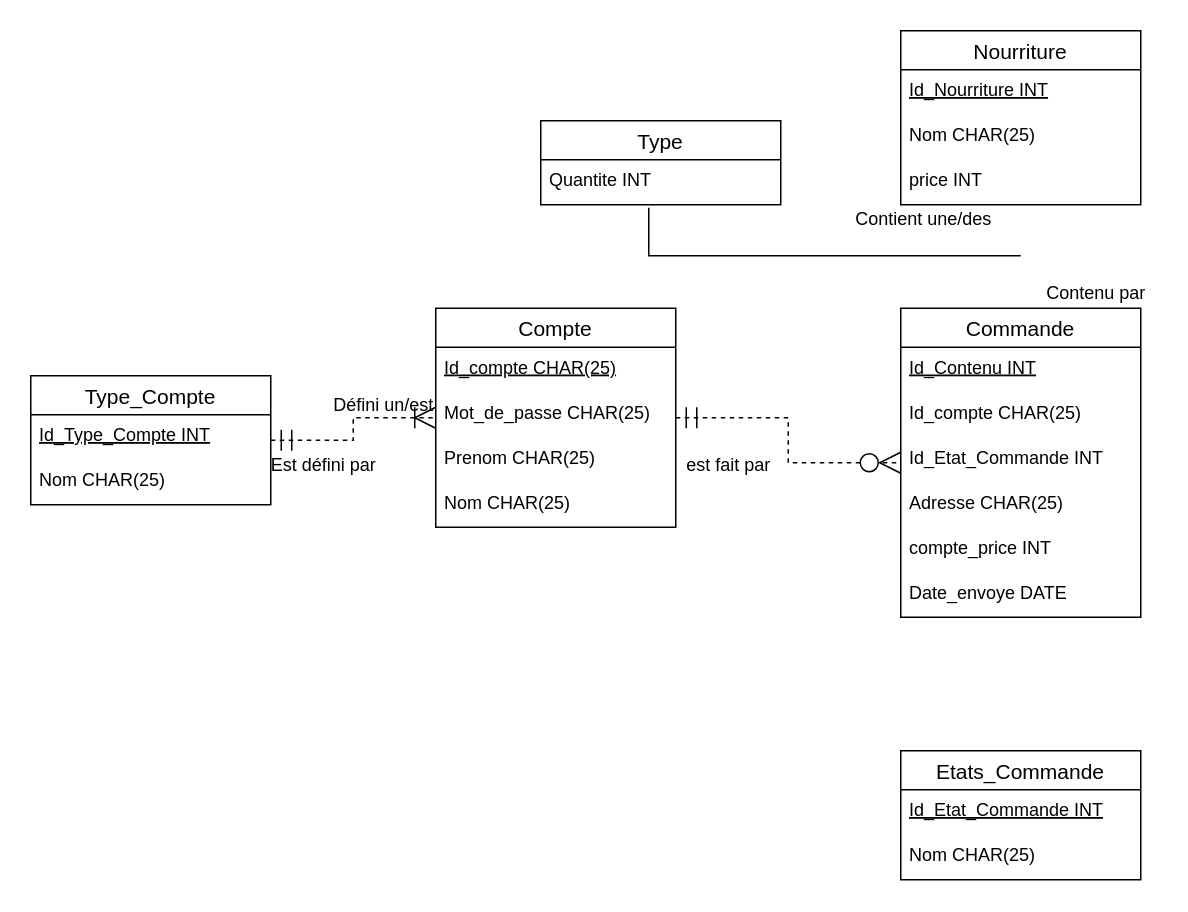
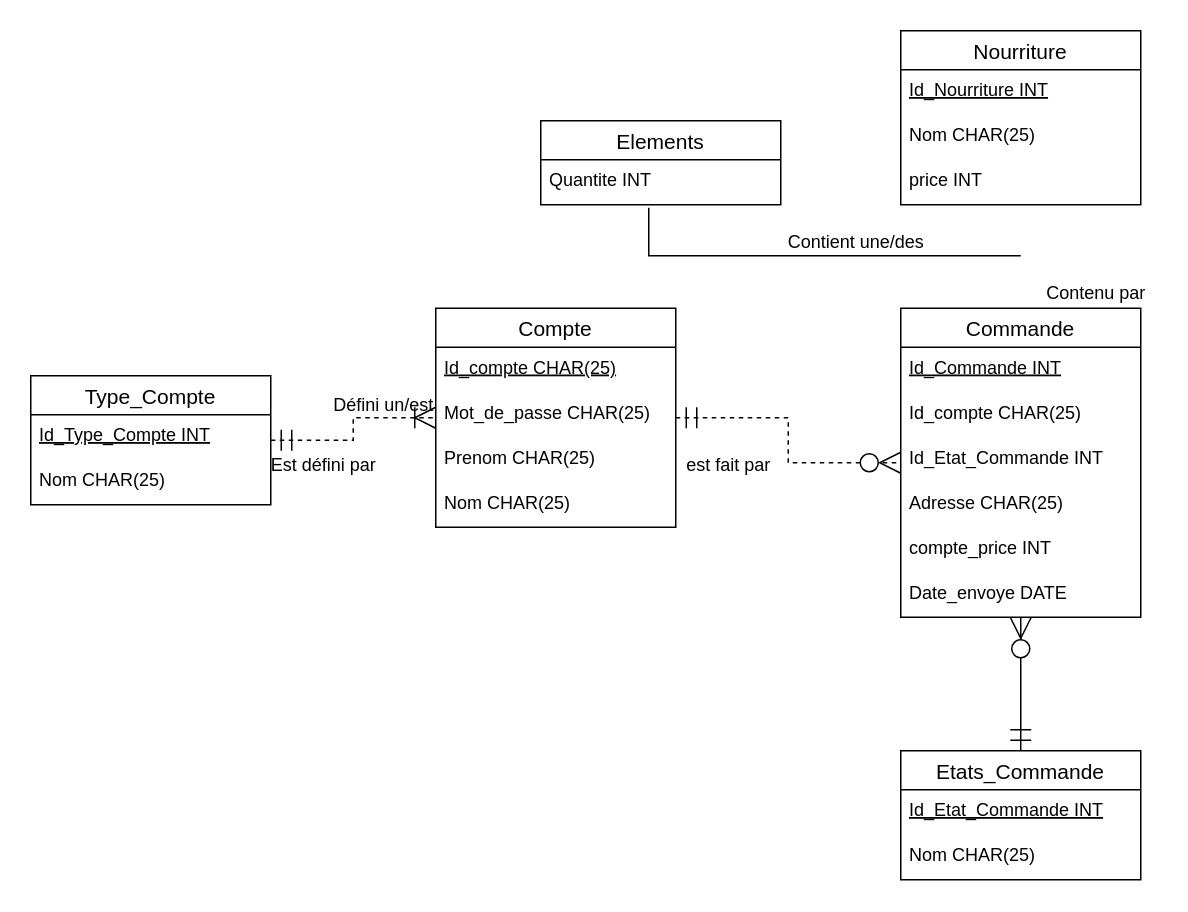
(660, 142) -> (660, 142)
(923, 220) -> (856, 242)
(977, 368) -> (982, 368)
none -> (1021, 703)
